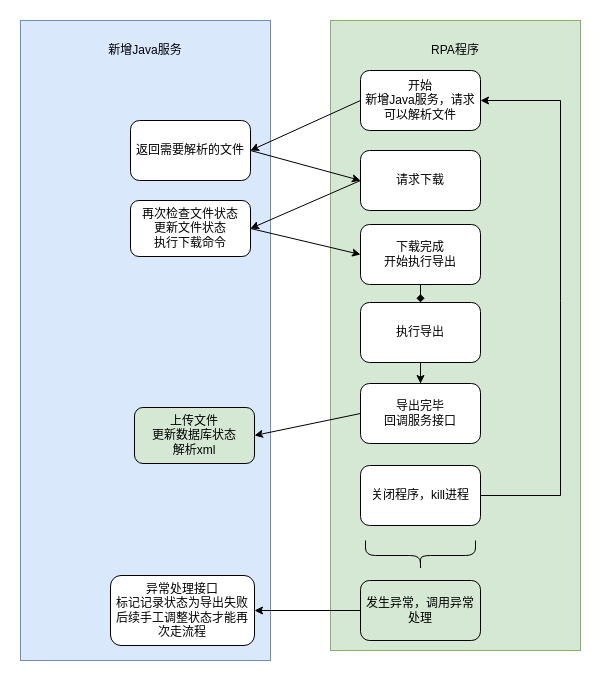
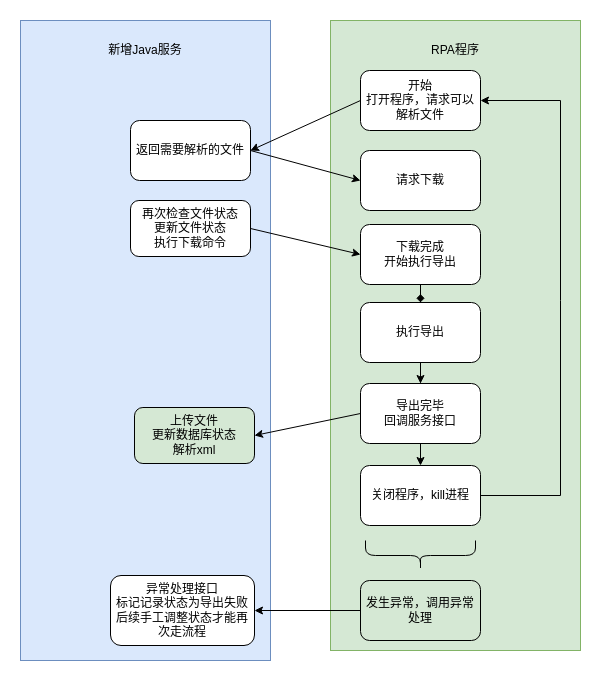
(421, 101) -> (421, 101)
(309, 203) -> none
none -> (421, 459)
